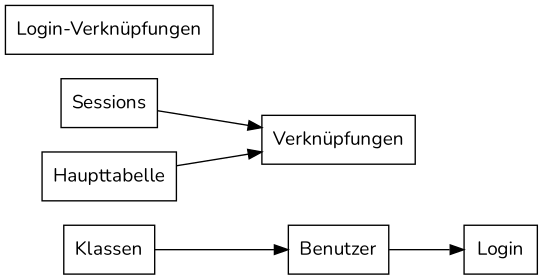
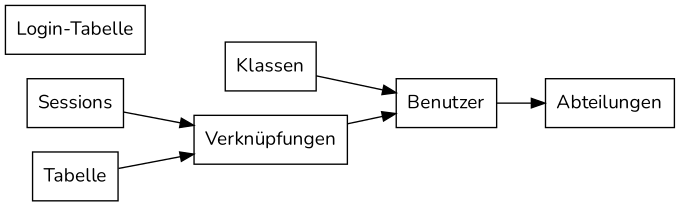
(109, 30) -> (75, 30)
none -> (365, 120)
(109, 176) -> (75, 176)
(501, 250) -> (610, 103)
